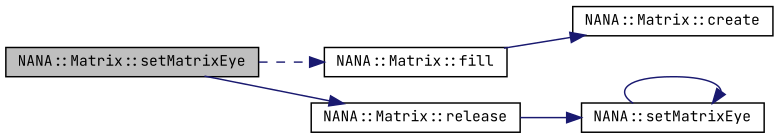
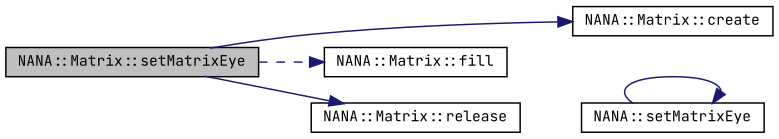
(537, 43) -> (383, 29)
(543, 118) -> none
